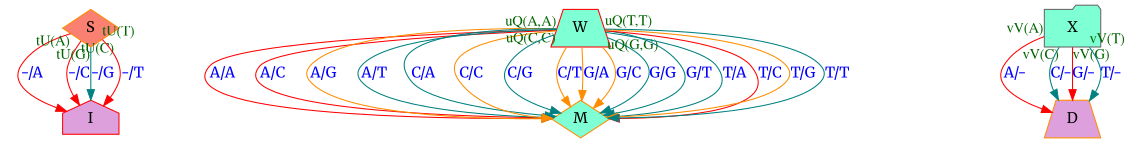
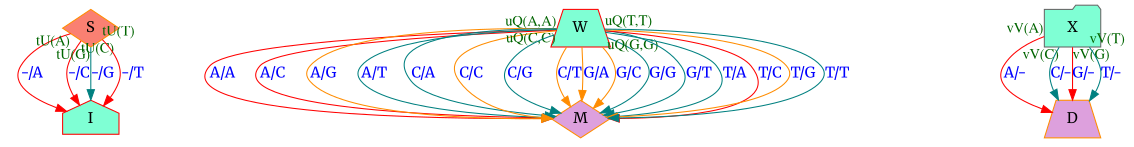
(91, 119) -> (91, 119)
(581, 119) -> (581, 119)
